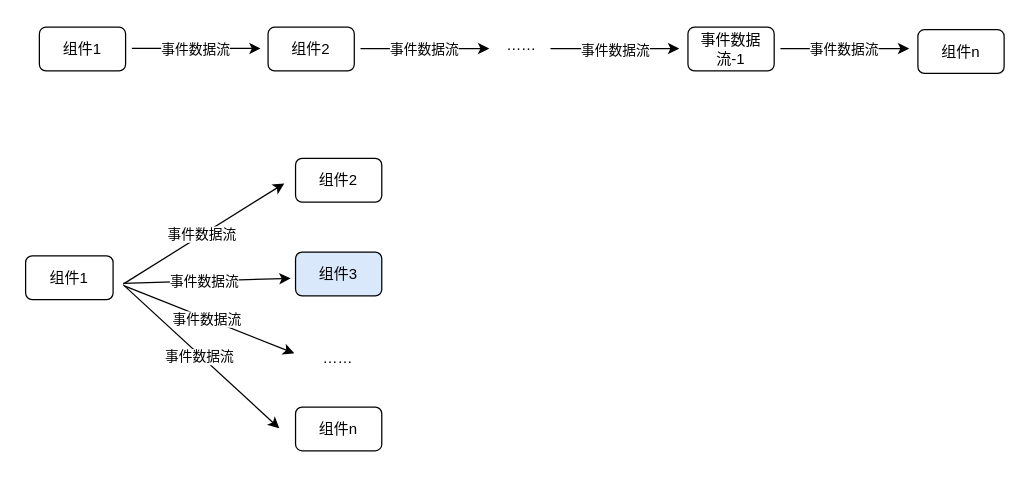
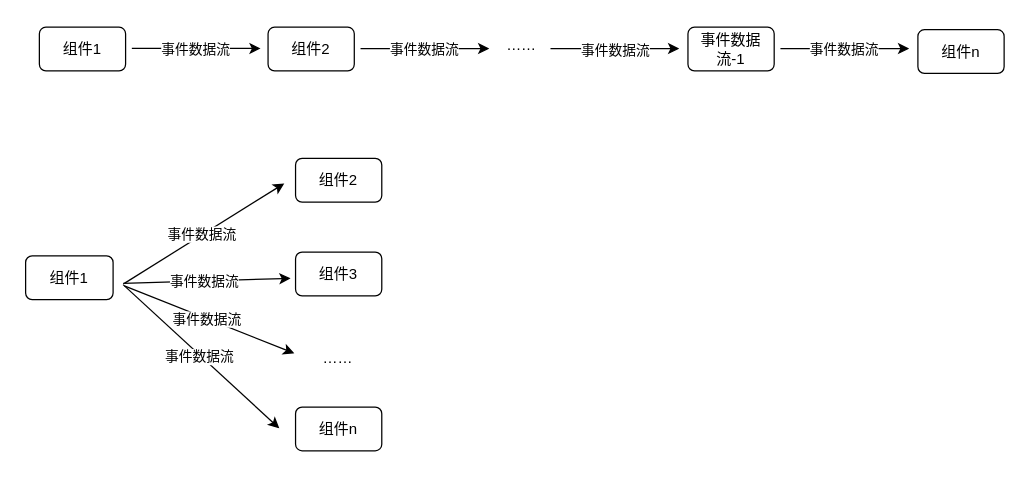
(339, 274) -> (339, 274)
